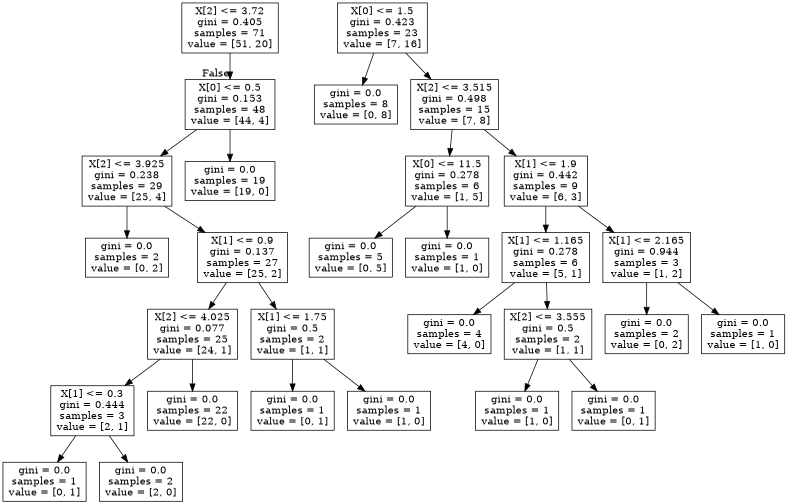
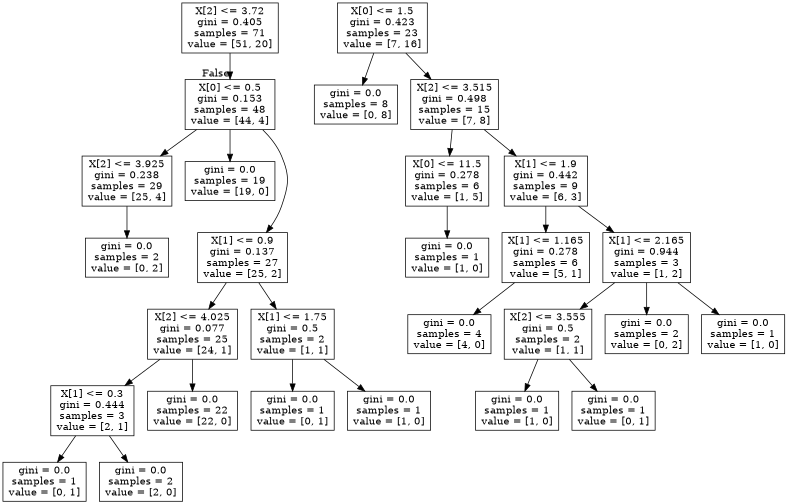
(182, 217) -> (287, 176)
(351, 258) -> none
(547, 292) -> (600, 294)
